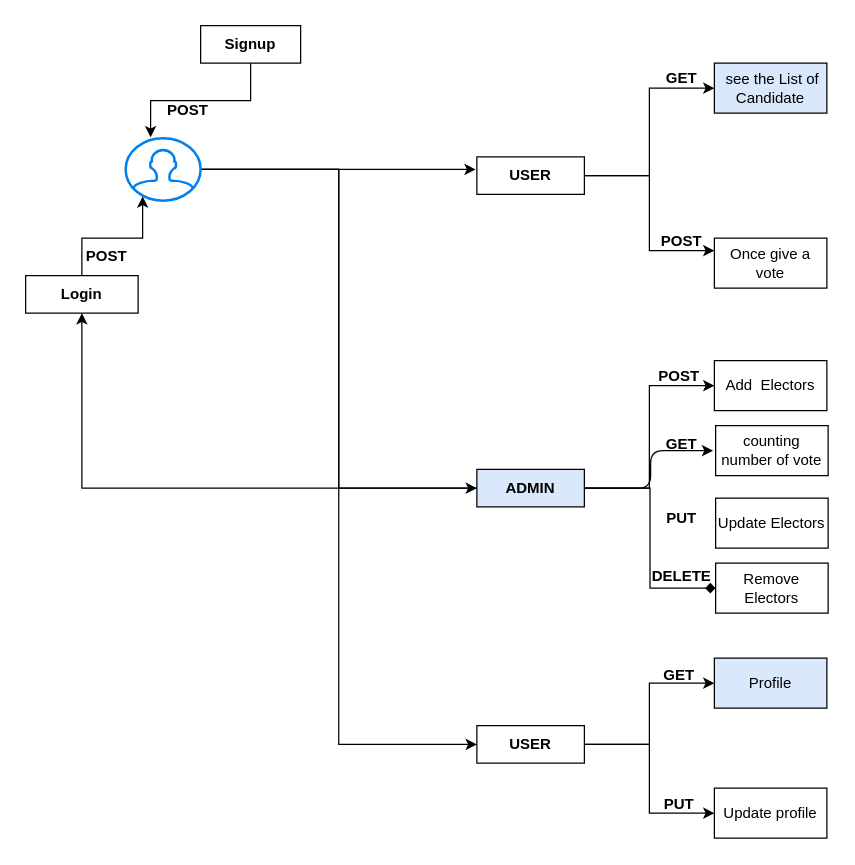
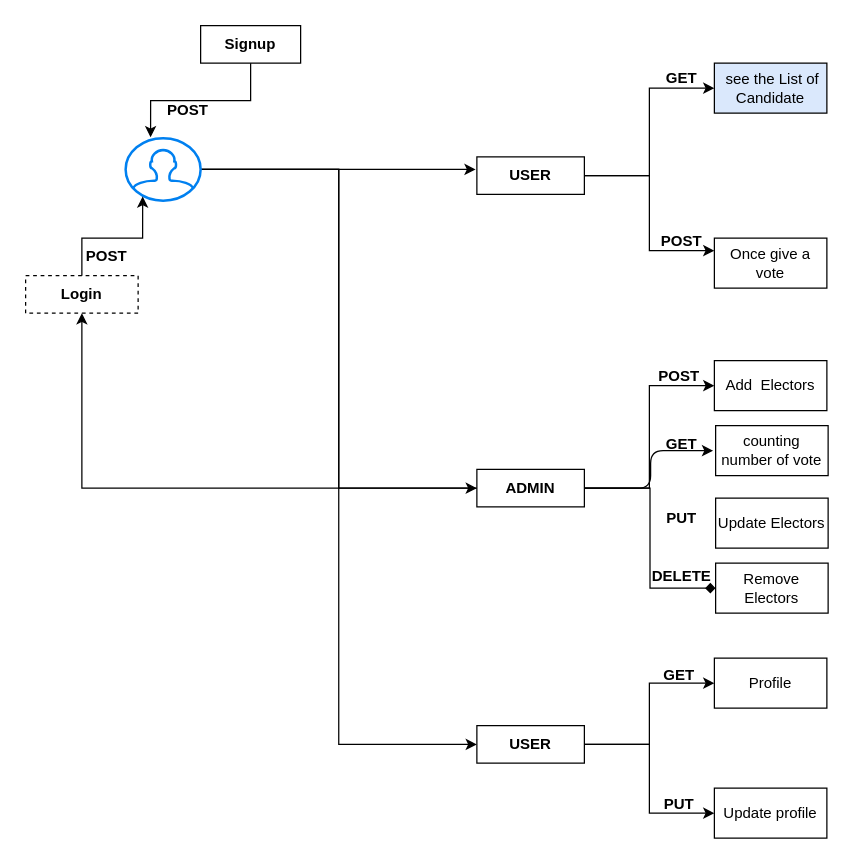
(82, 294) -> (82, 294)
(531, 488) -> (531, 488)
(771, 683) -> (771, 683)
